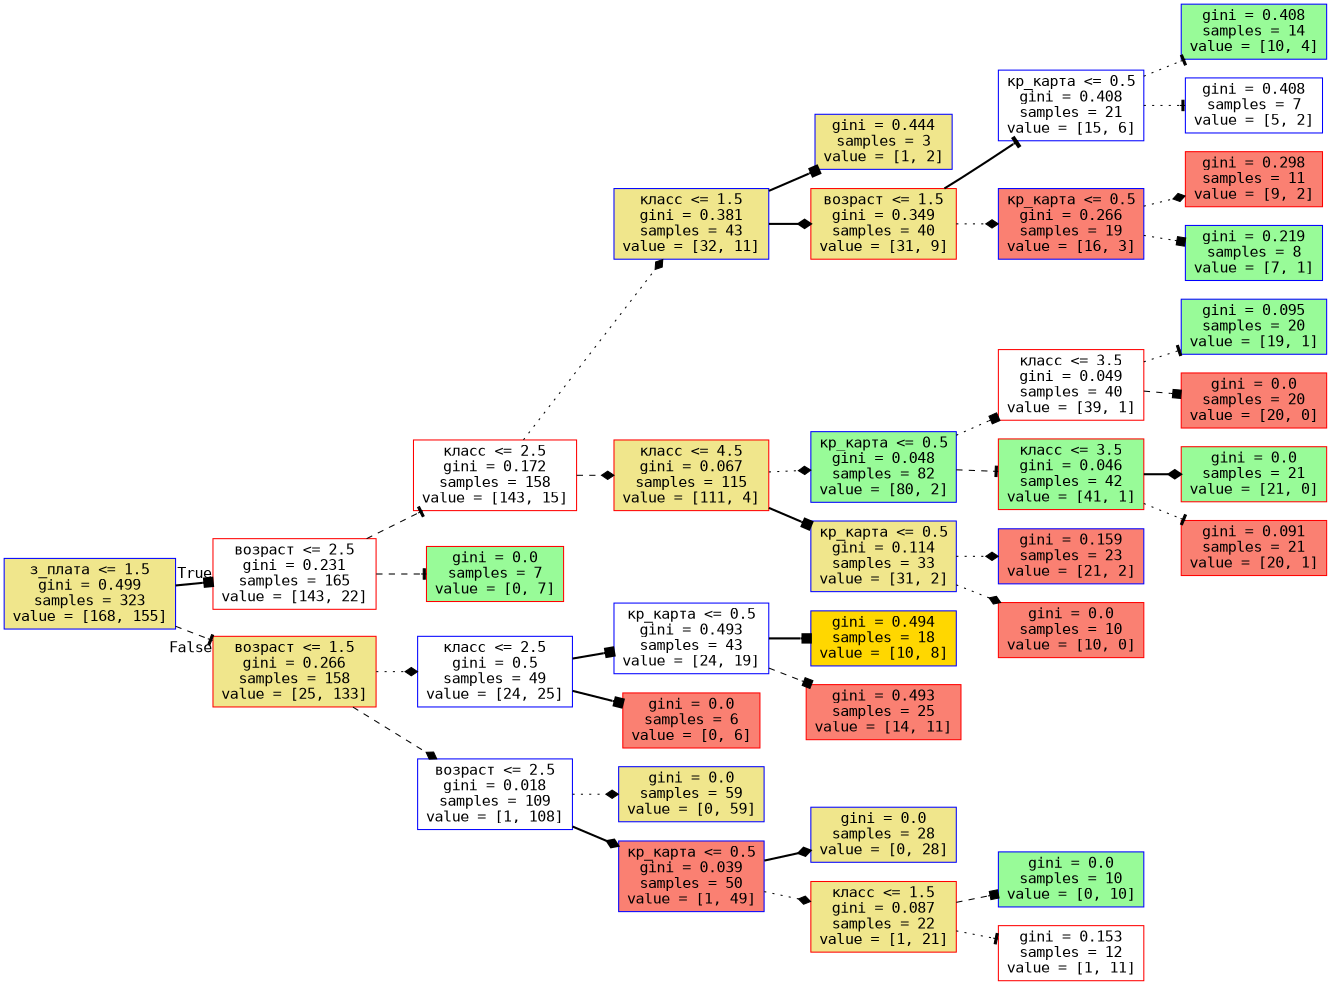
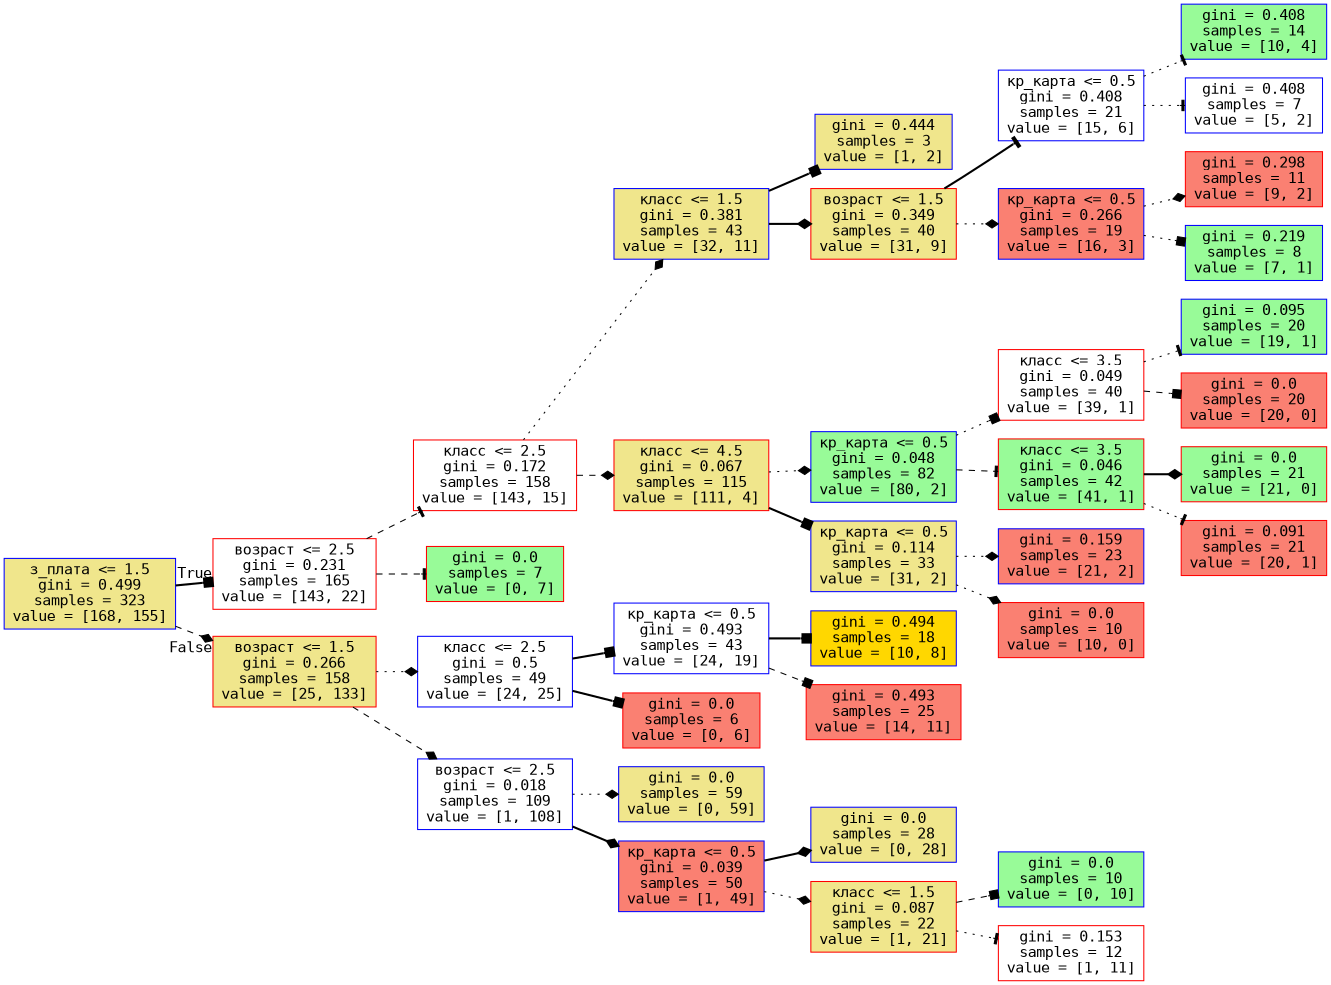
(192, 632) -> (192, 632)
